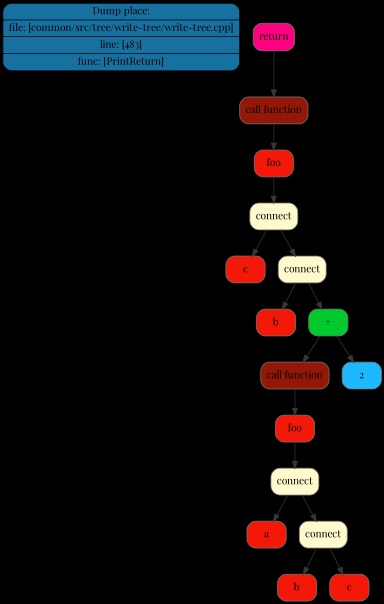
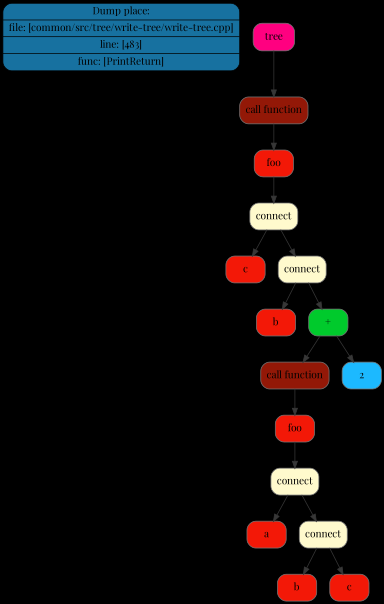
(274, 37) -> (274, 37)
